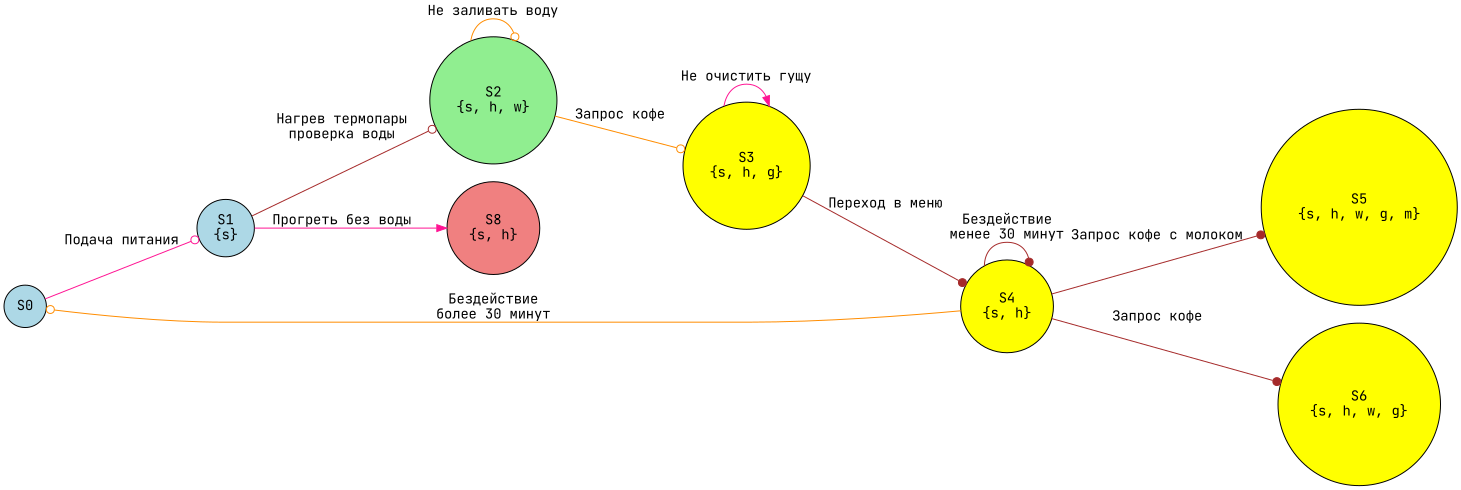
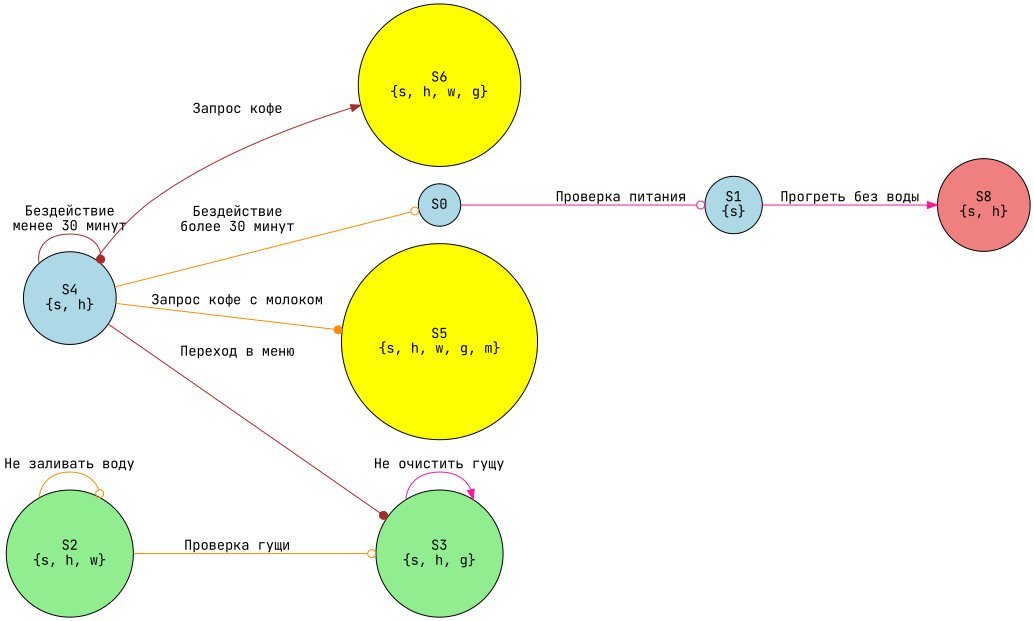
(620, 115) -> (238, 546)
(747, 166) -> (440, 554)
(340, 174) -> none
(881, 238) -> (244, 418)
(122, 240) -> (621, 198)
(1154, 265) -> (225, 316)
(1007, 306) -> (70, 298)
(1162, 349) -> (211, 165)
